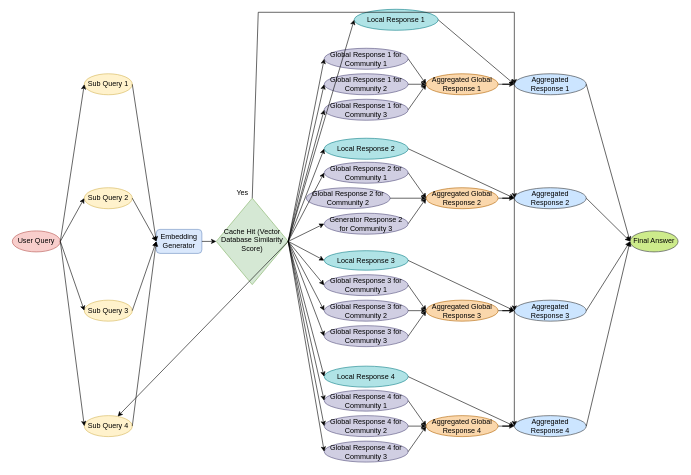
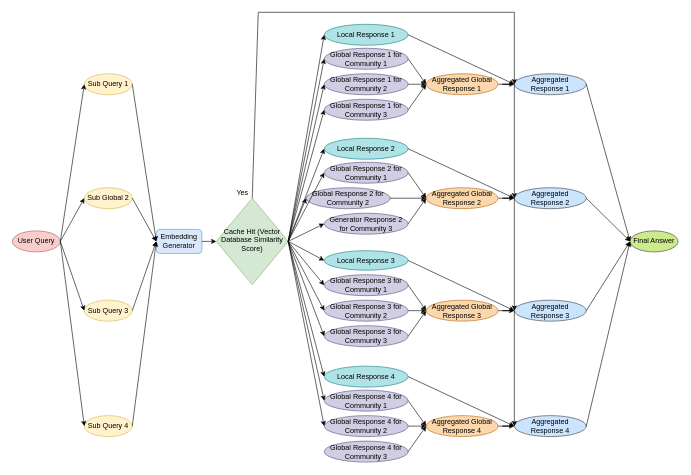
(396, 20) -> (366, 35)
(108, 198) -> (108, 198)
(237, 294) -> (303, 207)
(311, 374) -> none
